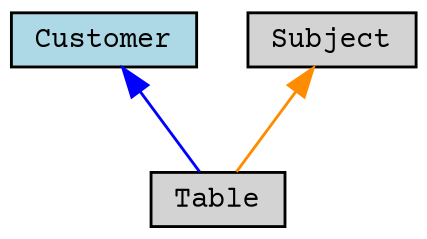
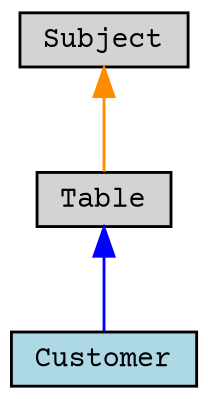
(170, 132) -> (104, 294)
